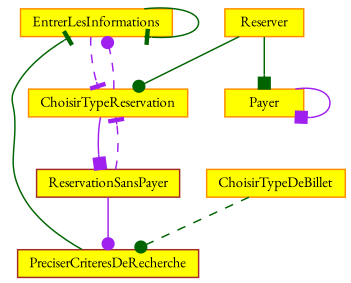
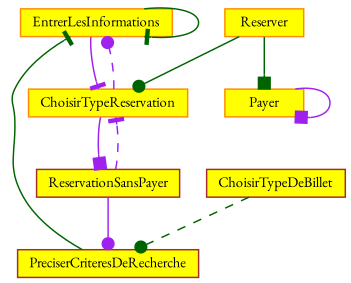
(92, 60) -> (92, 60)
(276, 183) -> (276, 183)
